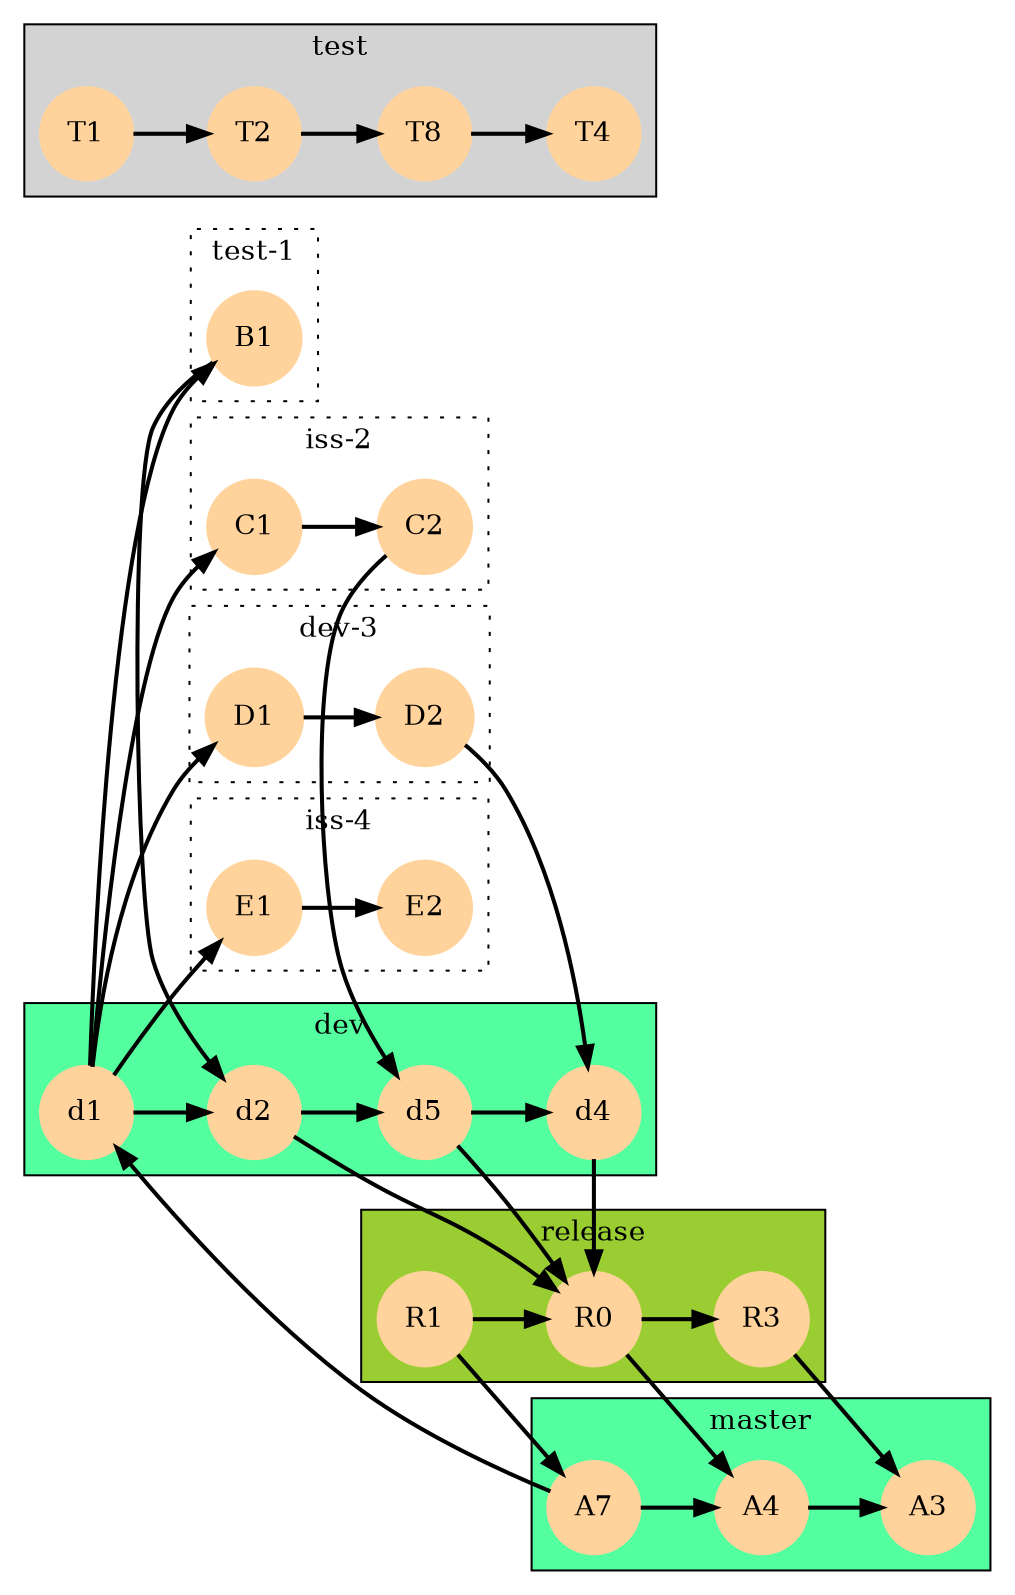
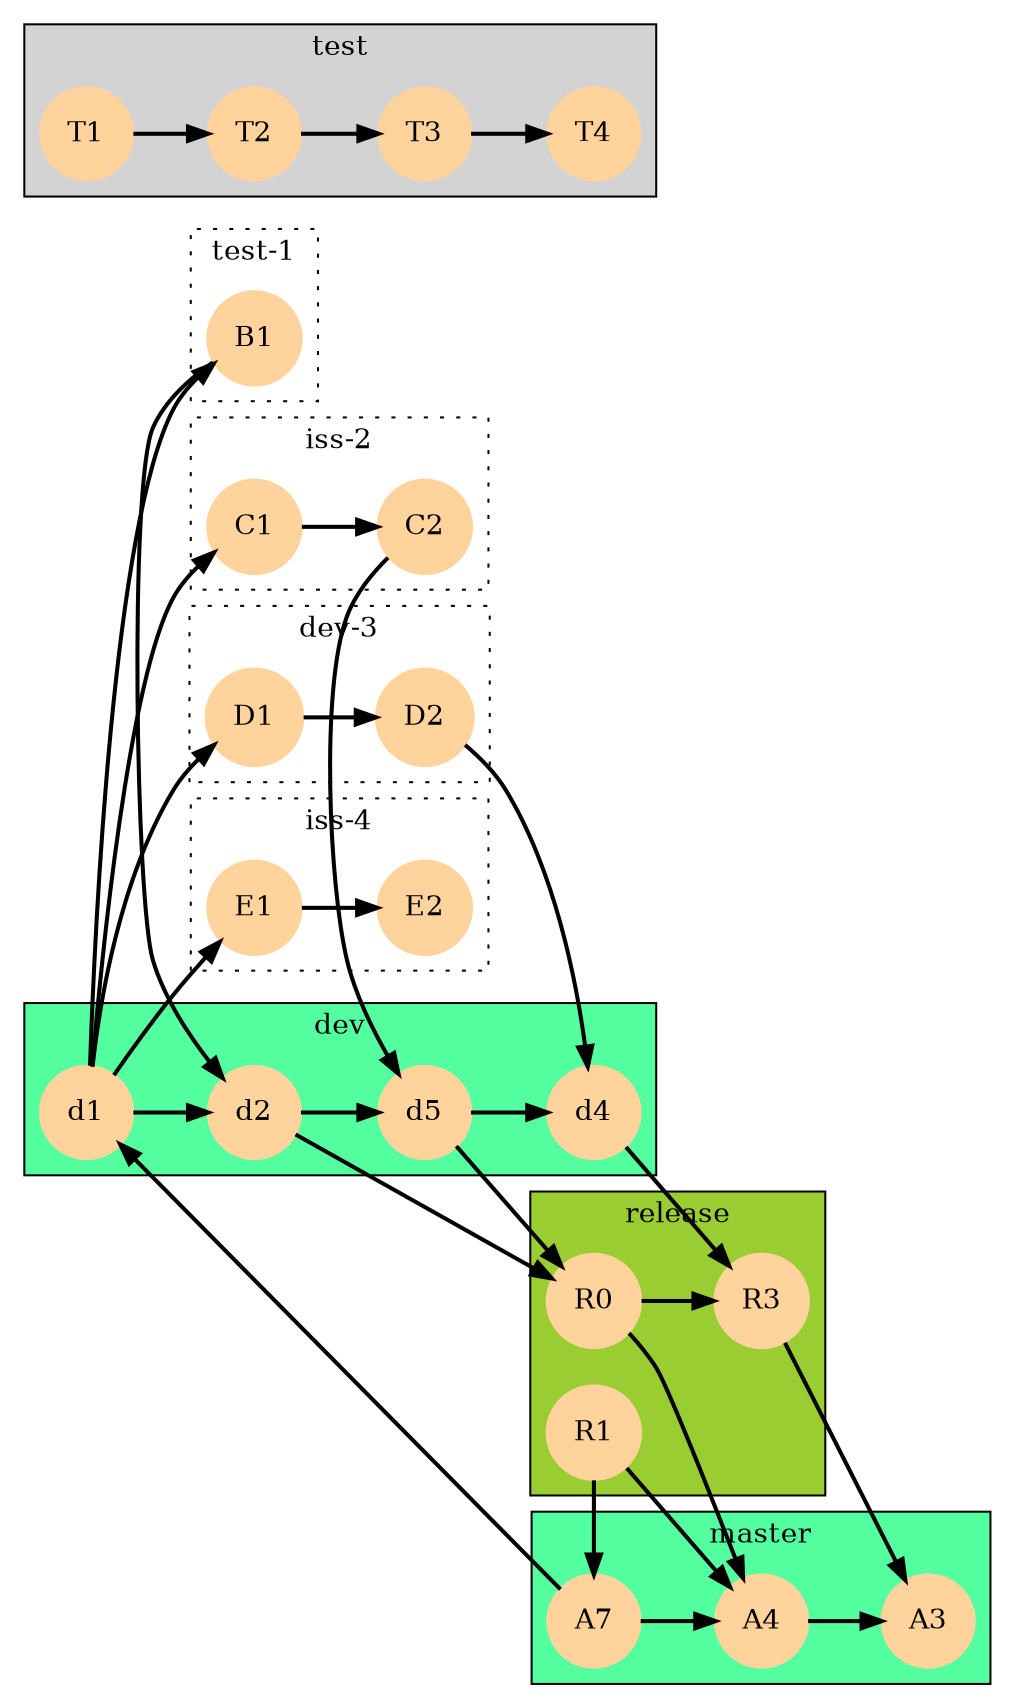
(425, 134) -> (425, 134)
(594, 1196) -> (677, 1206)
(499, 1319) -> (676, 1525)
